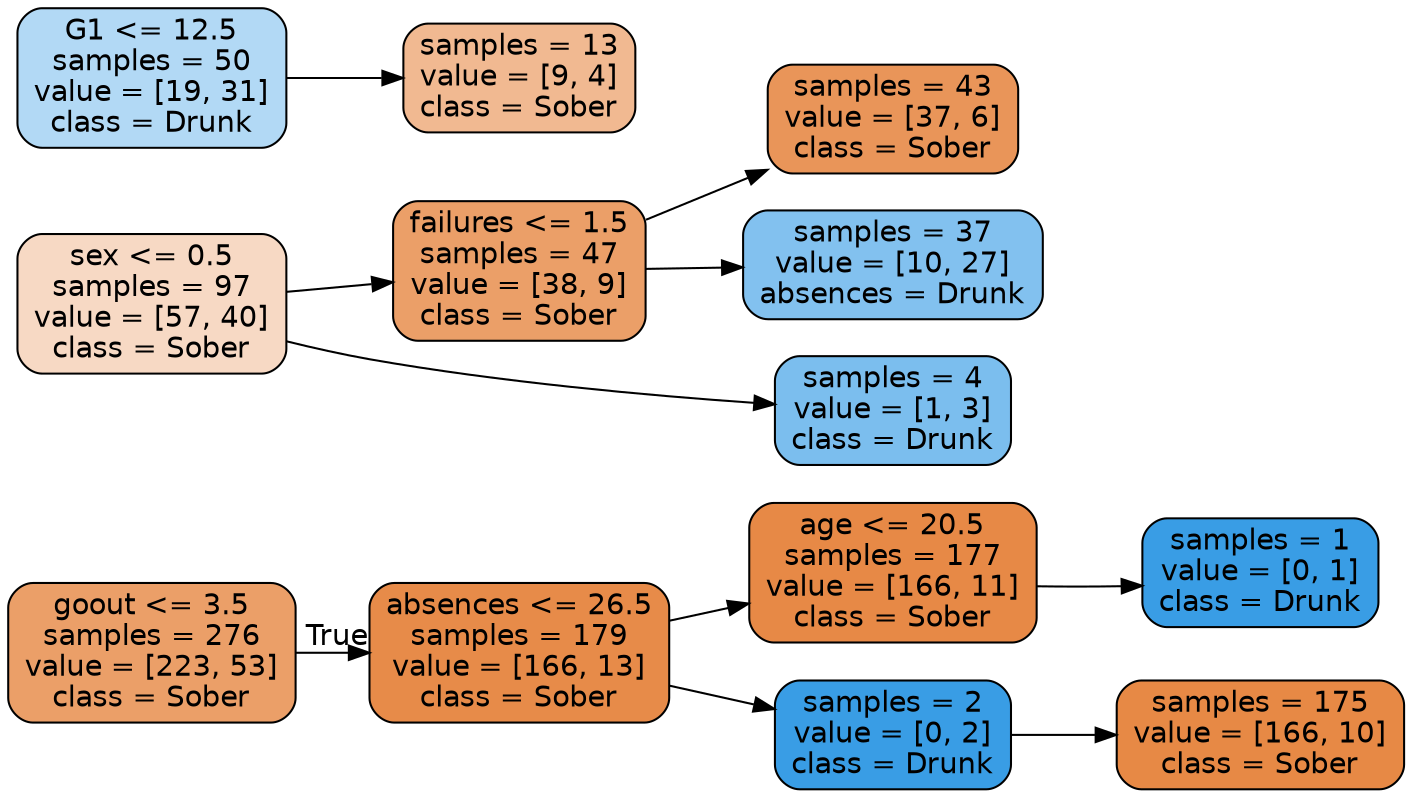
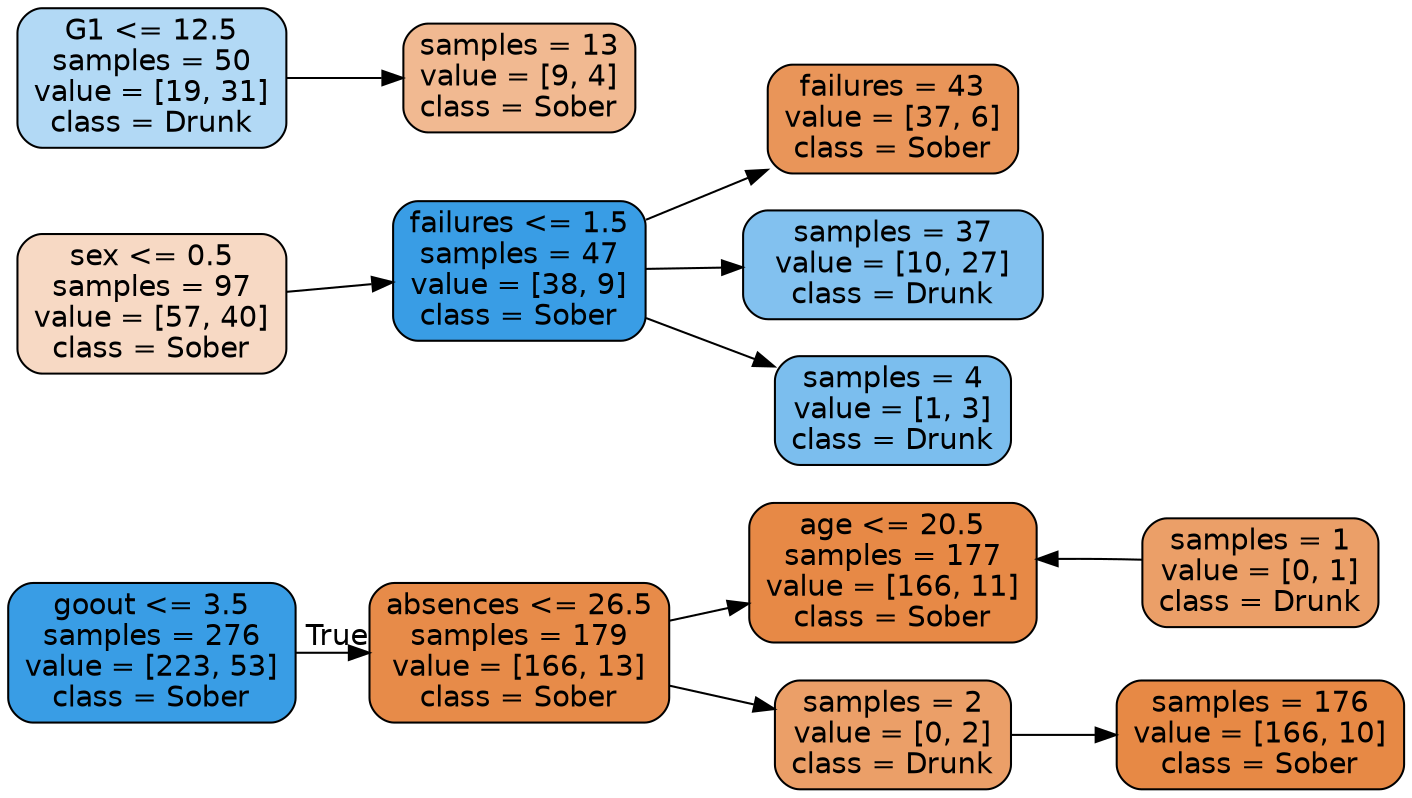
(893, 119) -> (893, 119)
(893, 265) -> (893, 265)
(519, 271) -> (519, 271)
(519, 381) -> (700, 339)
(1260, 573) -> (1260, 573)
(1079, 587) -> (1100, 559)
(152, 653) -> (152, 653)
(893, 735) -> (893, 735)
(1260, 735) -> (1260, 735)
